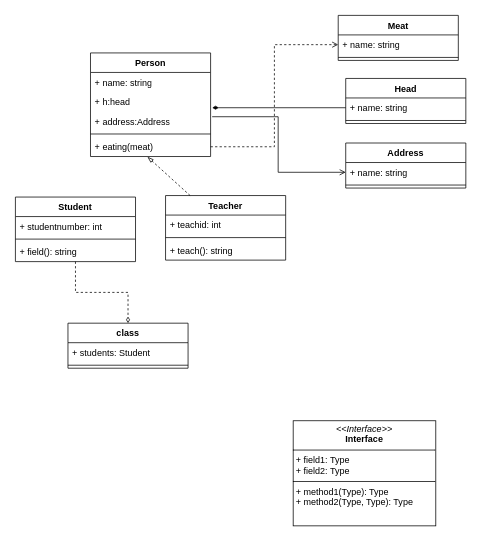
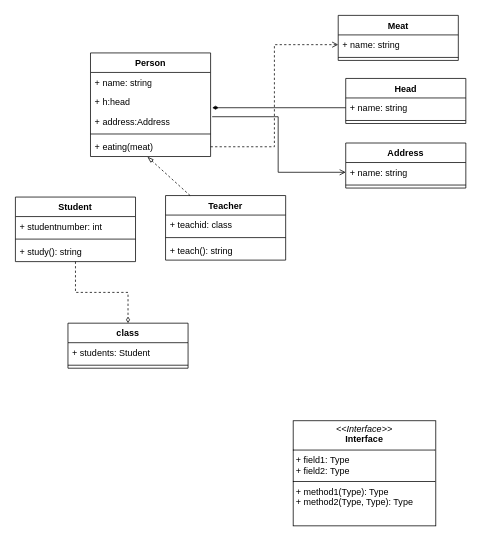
(199, 226) -> (204, 226)
(56, 253) -> (58, 253)
